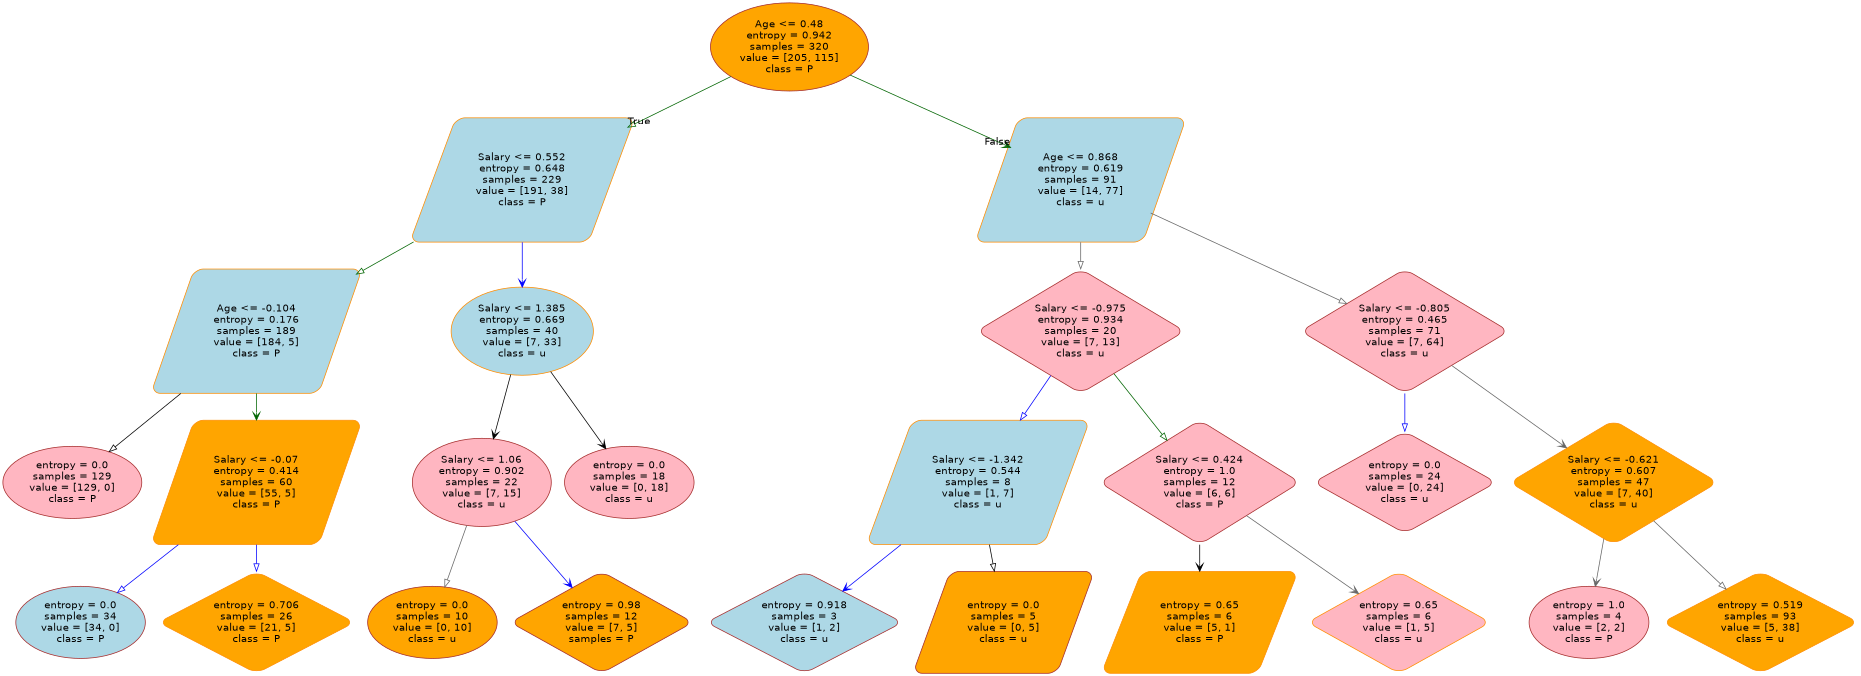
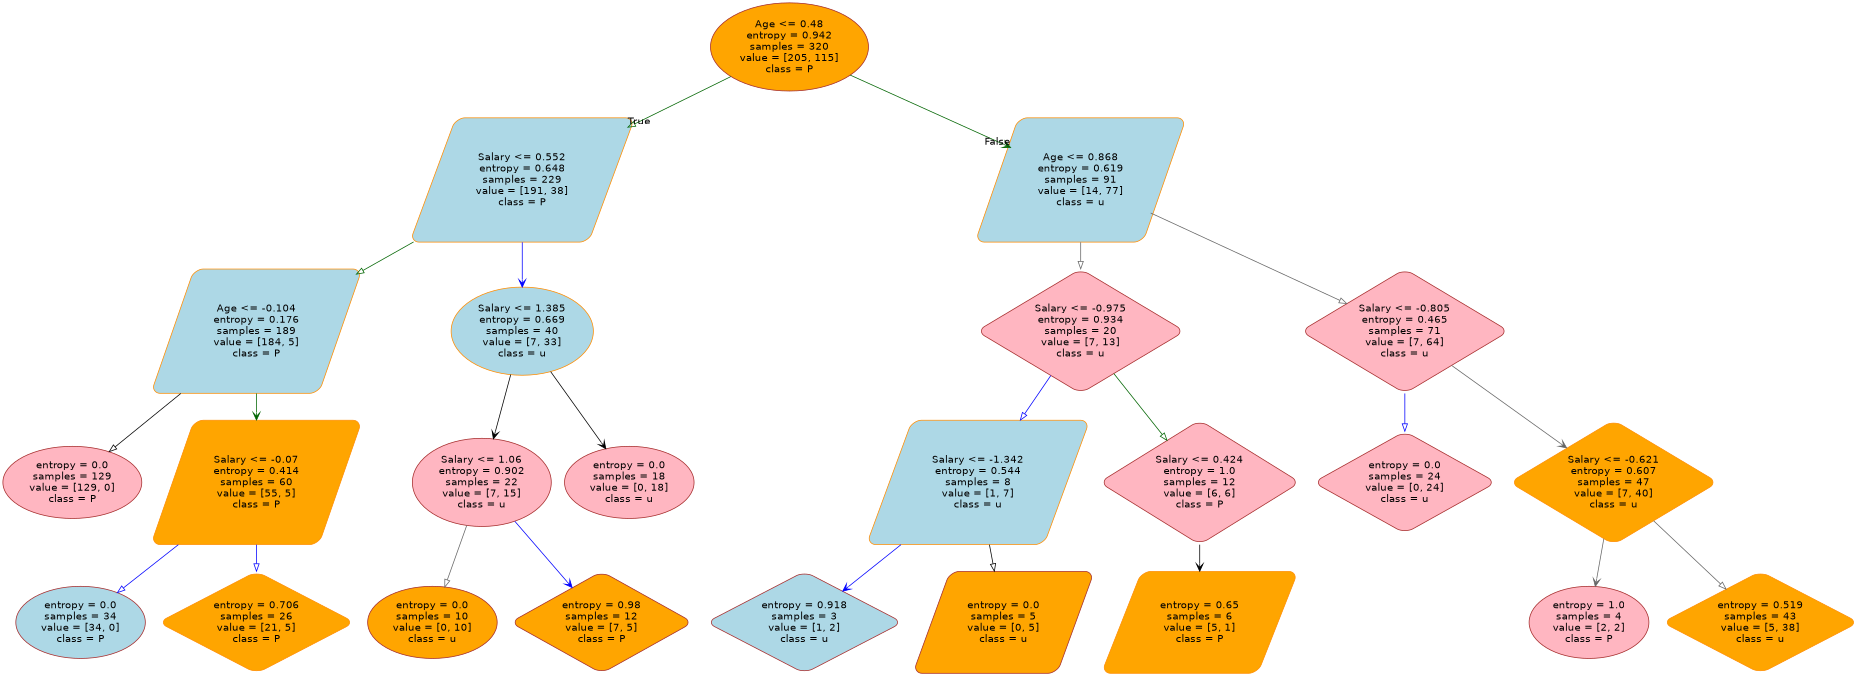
(602, 622) -> (602, 622)
(1399, 622) -> none
(1760, 622) -> (1760, 622)
